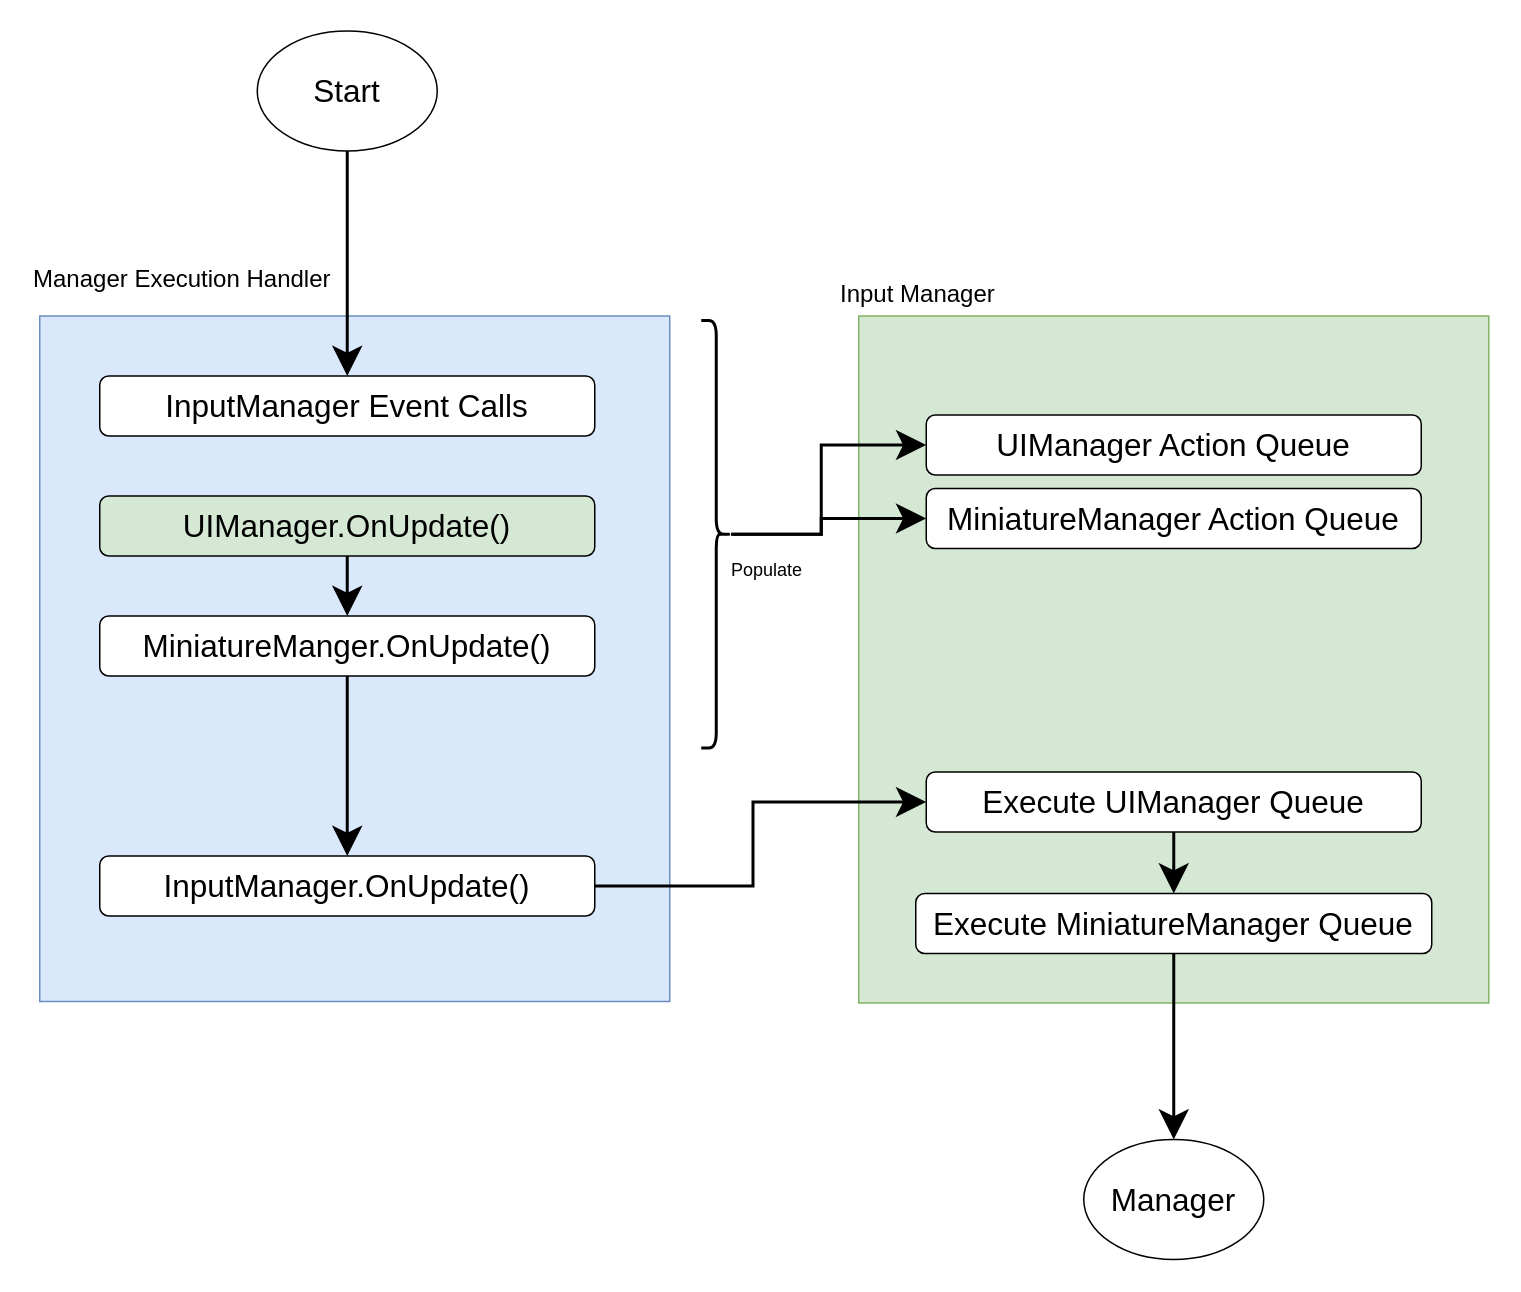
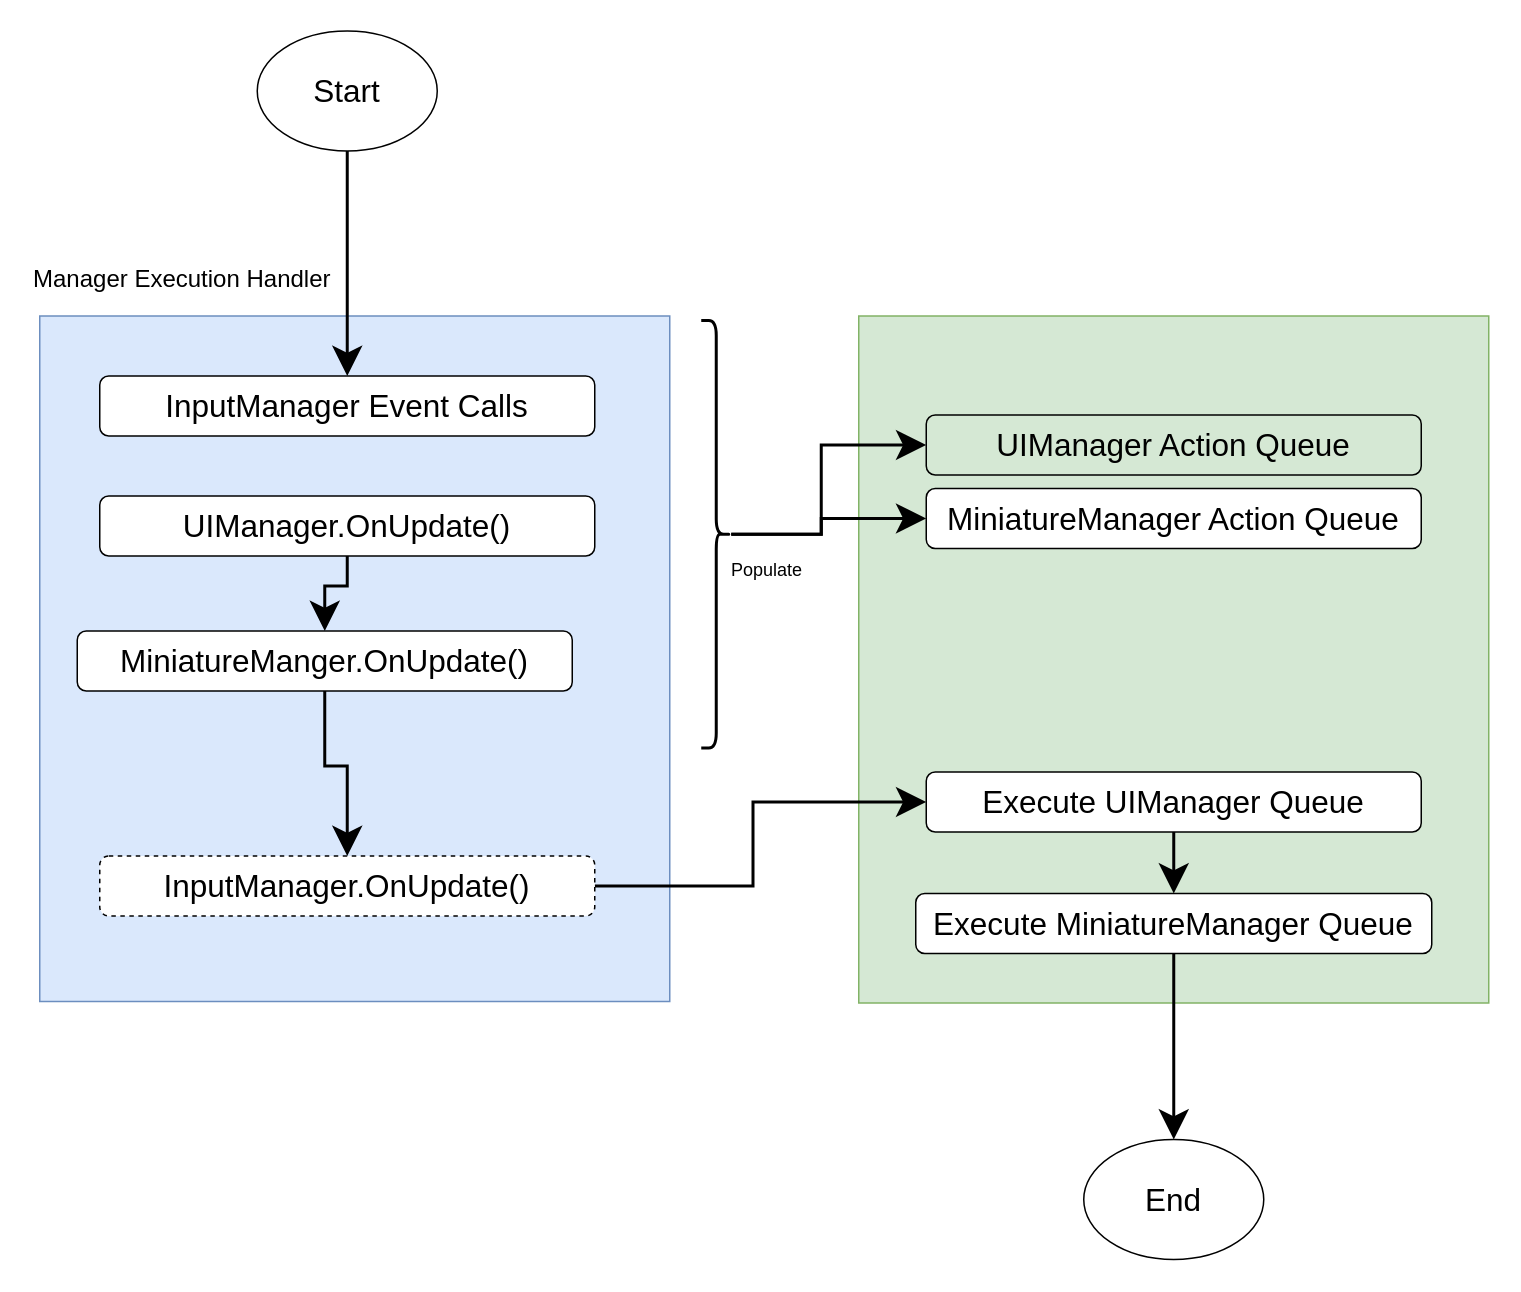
(1033, 293) -> none
(1174, 445) -> (1174, 445)
(347, 526) -> (347, 526)
(347, 646) -> (325, 661)
(347, 886) -> (347, 886)
(1174, 1199) -> (1174, 1199)
